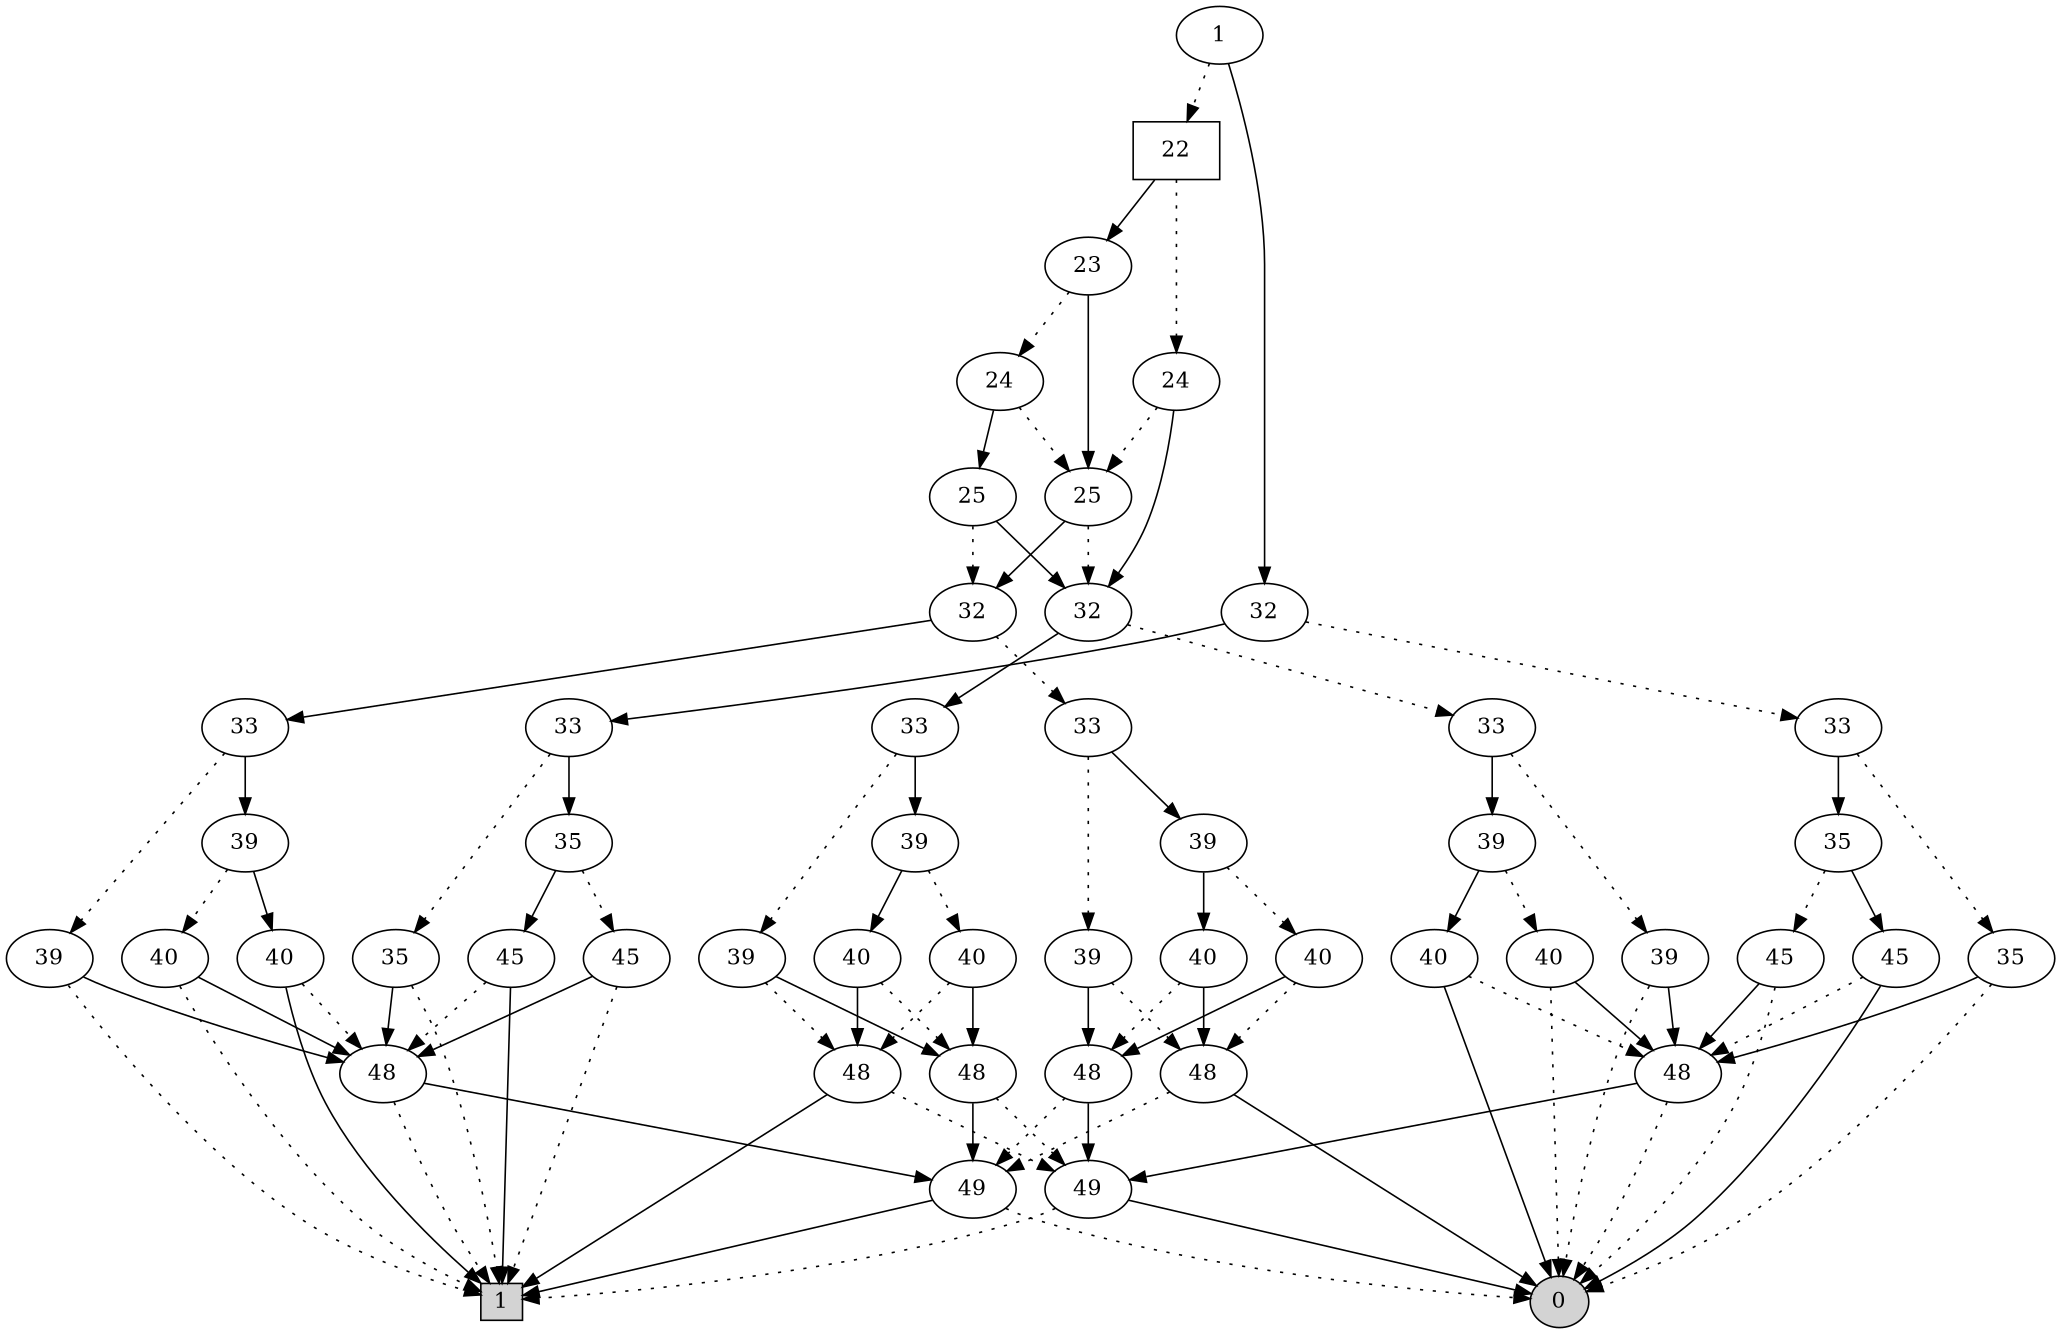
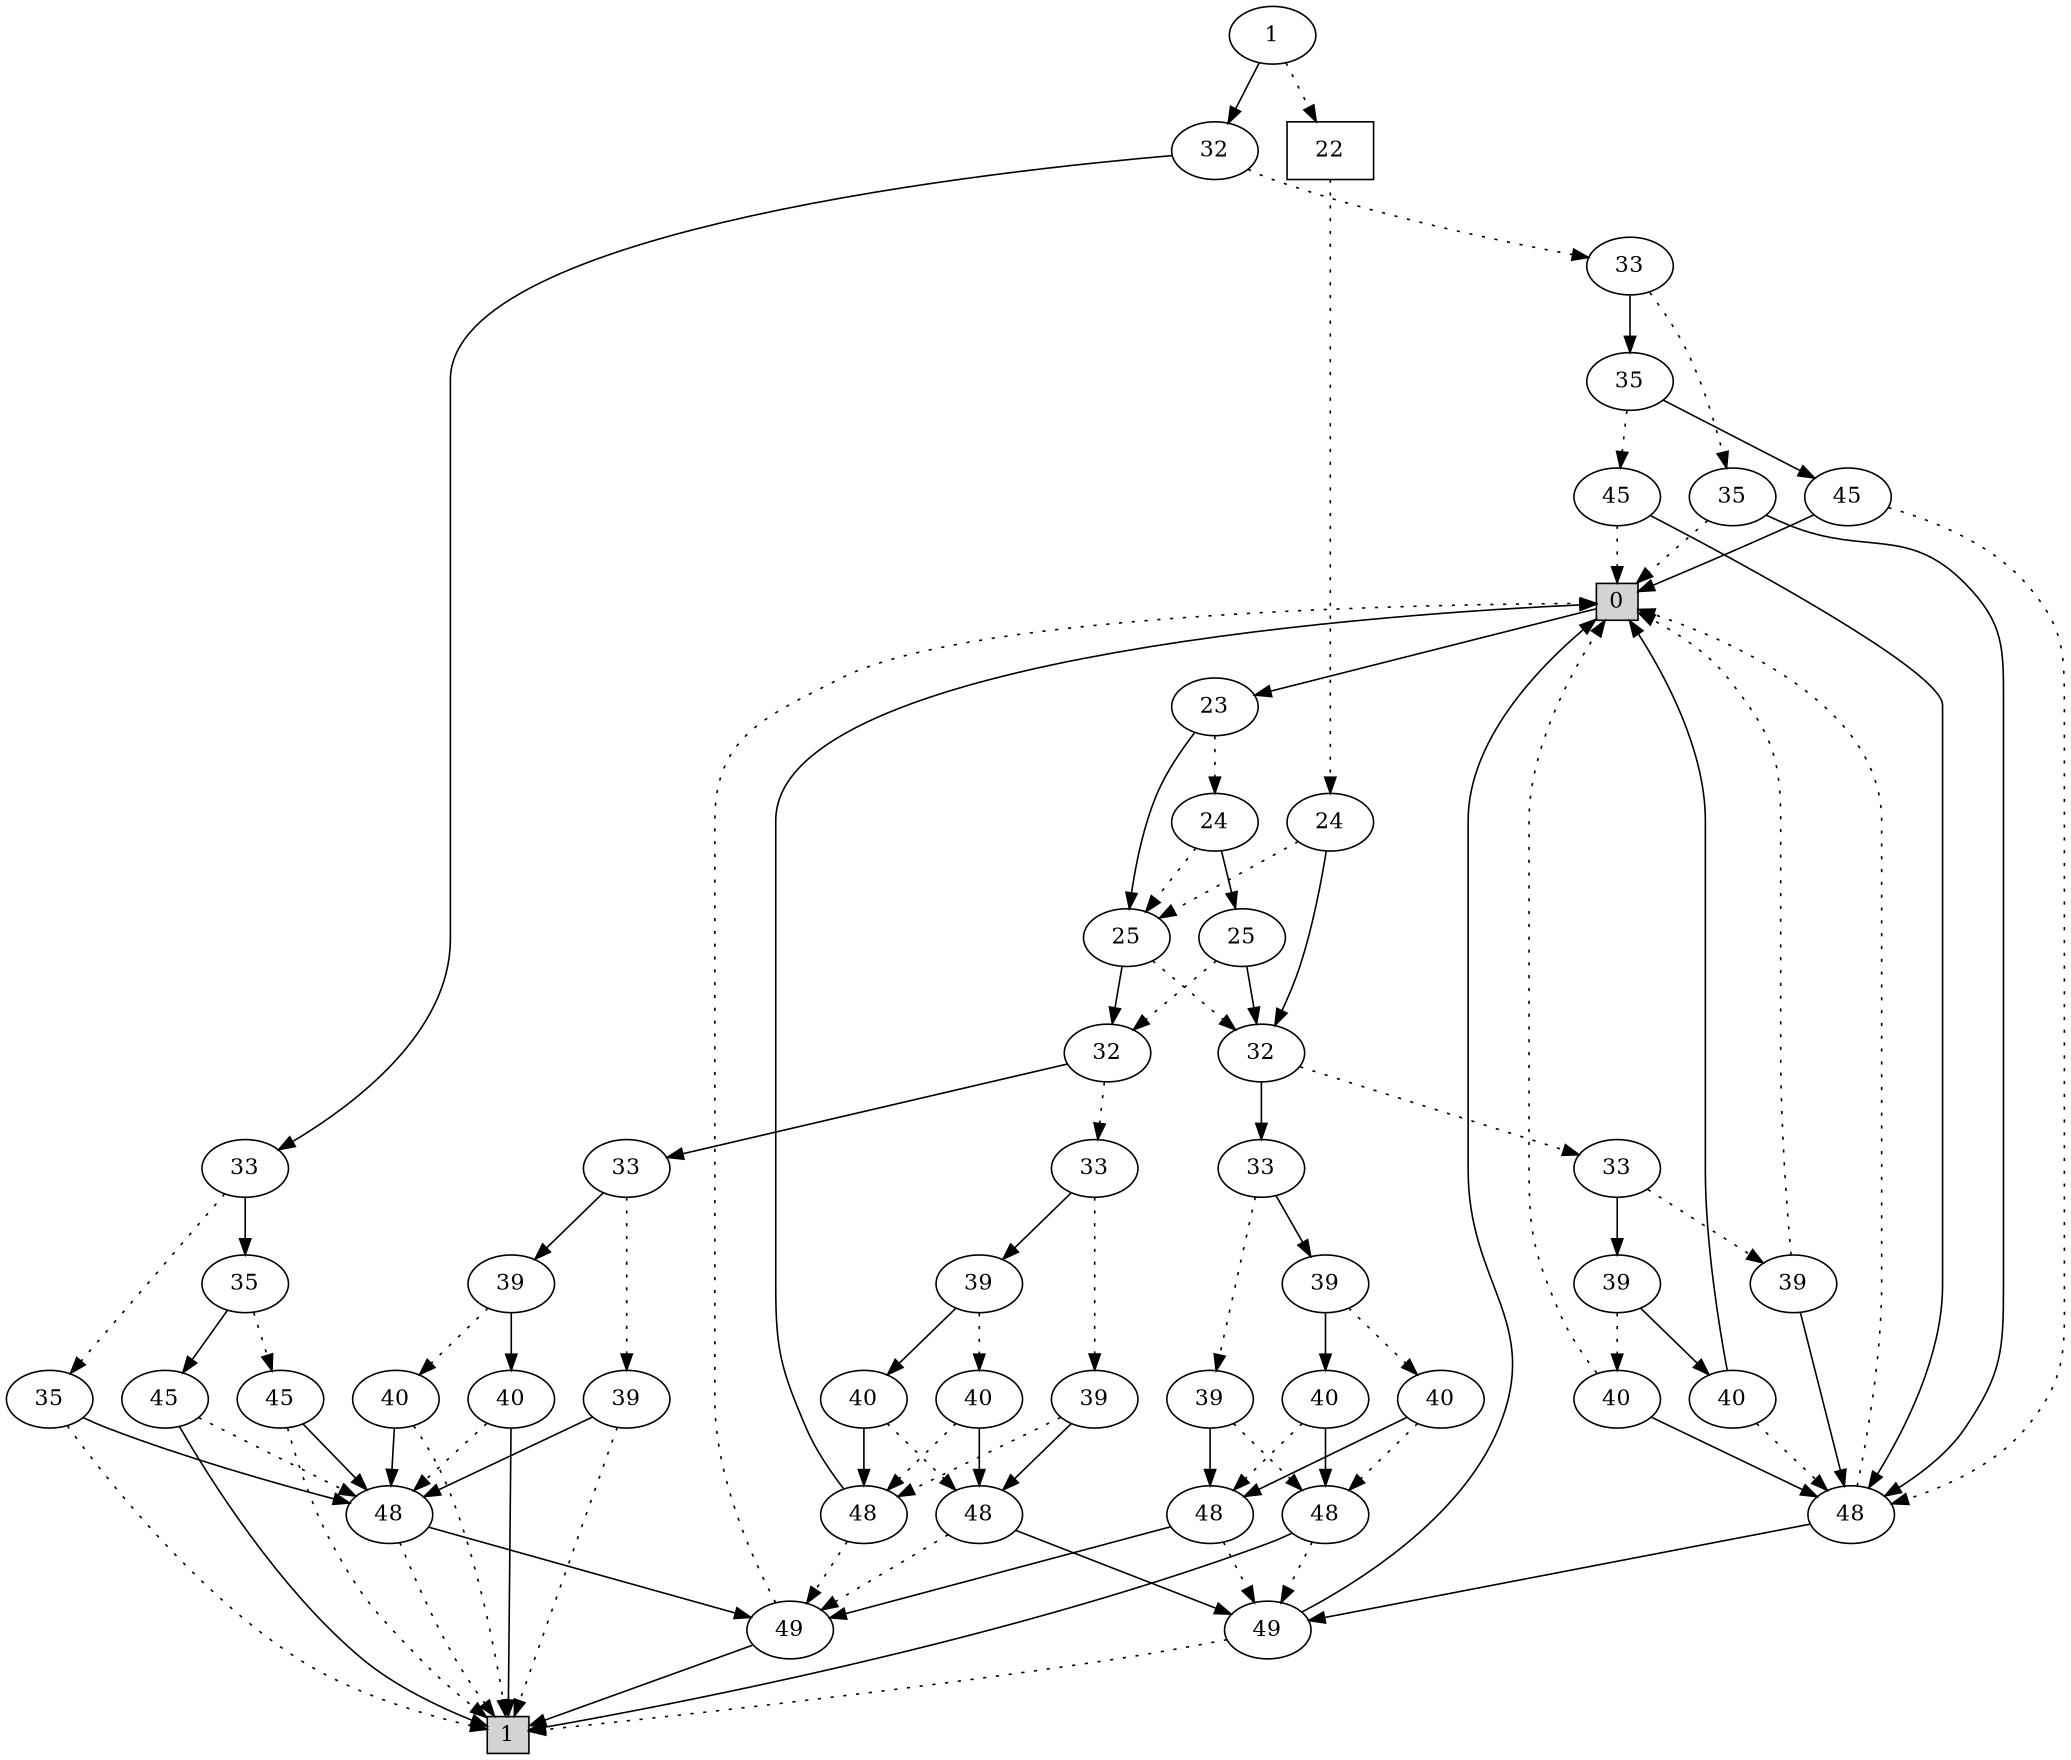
(1136, 204) -> (1433, 650)
(1560, 1302) -> (1617, 602)
